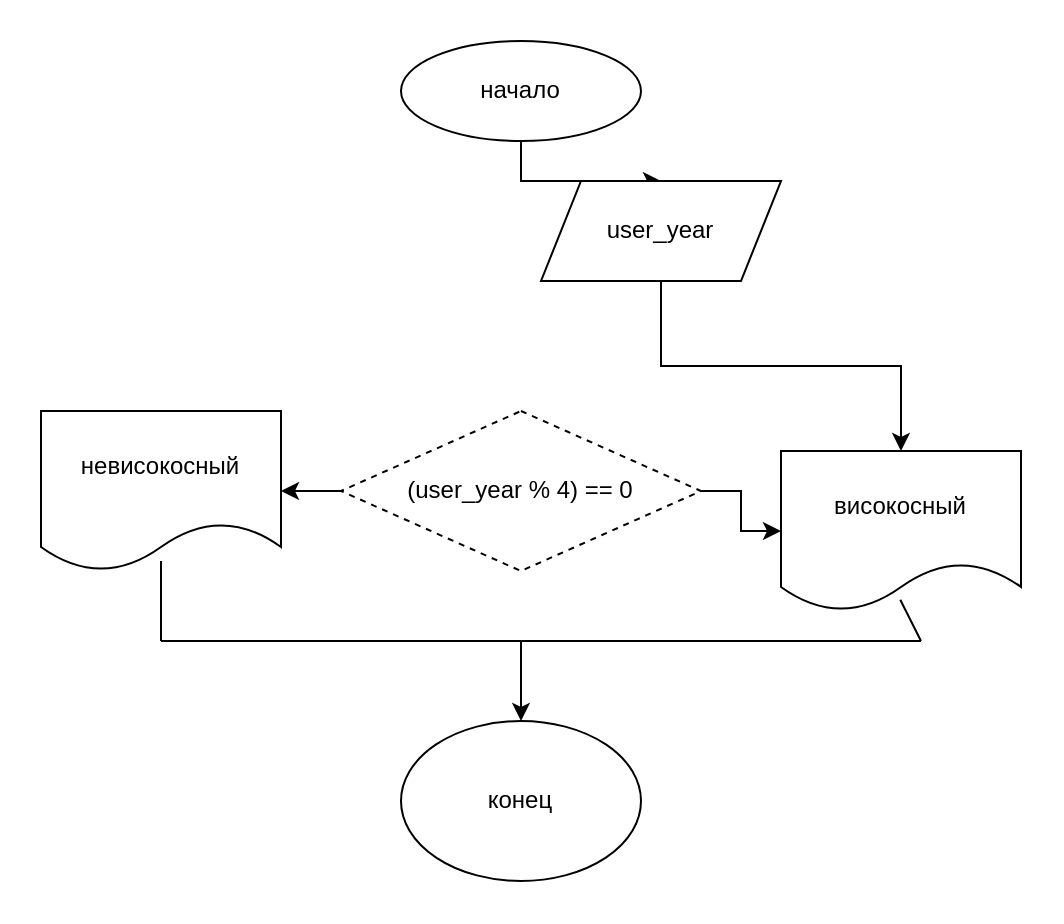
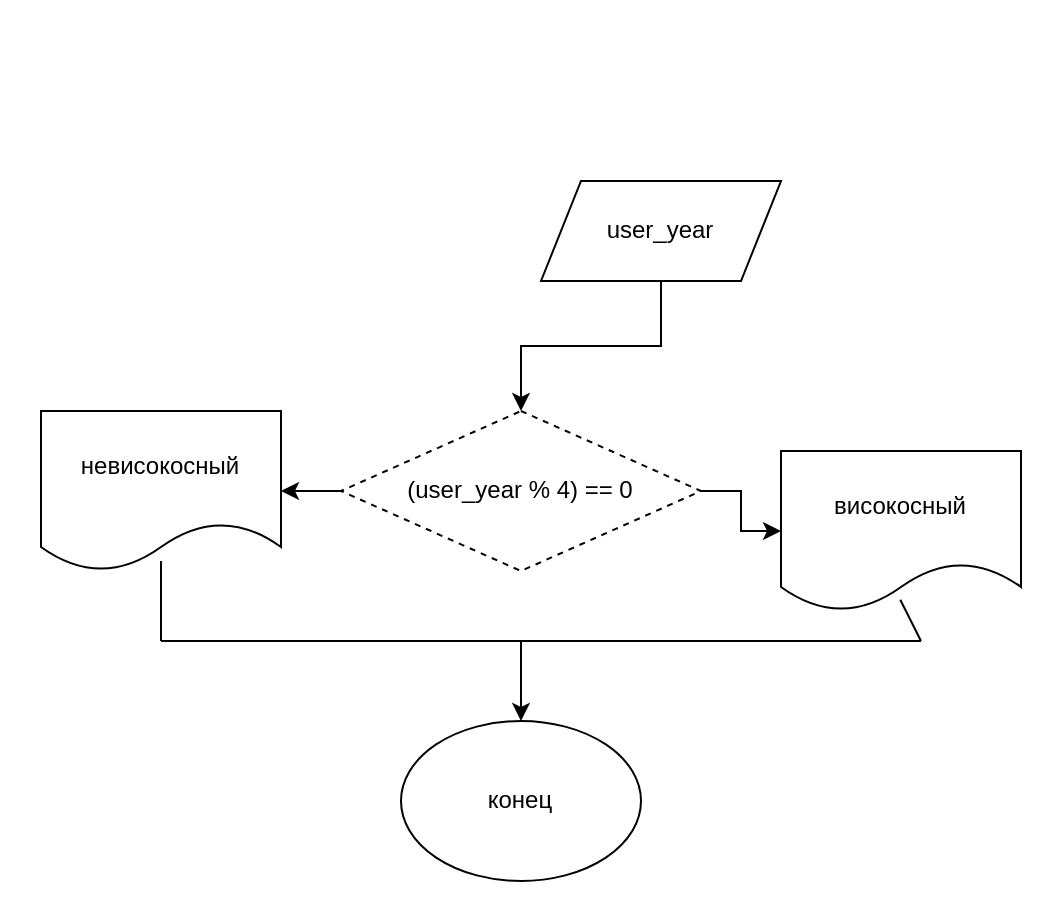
(521, 91) -> none
(531, 181) -> none
(805, 366) -> (567, 346)
